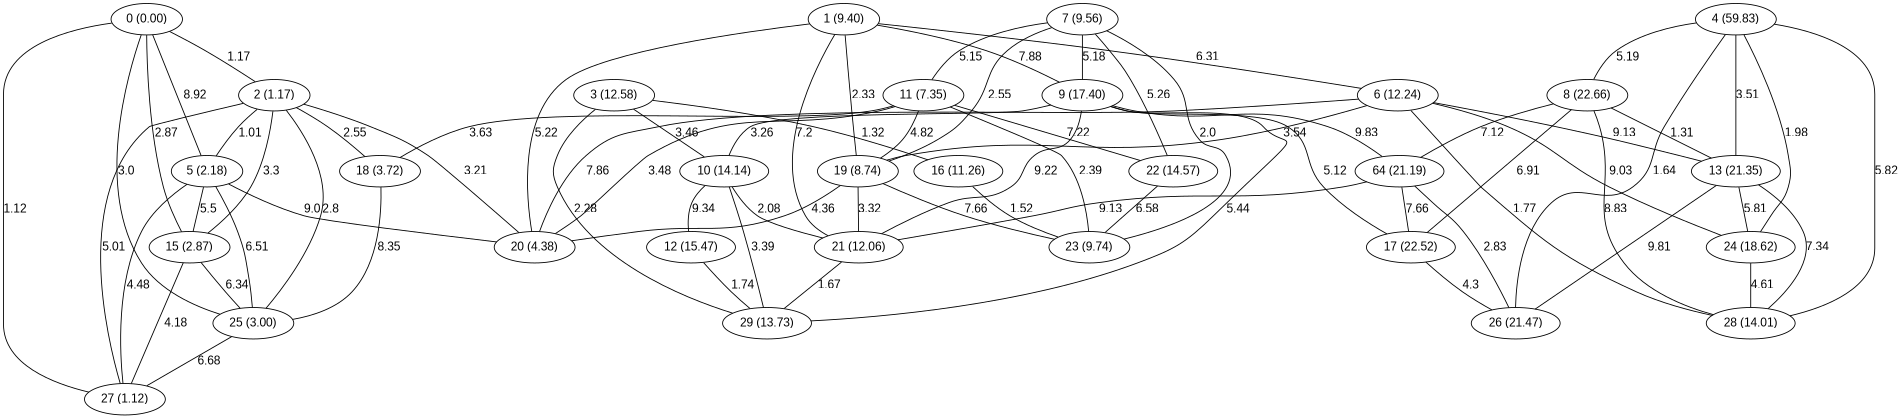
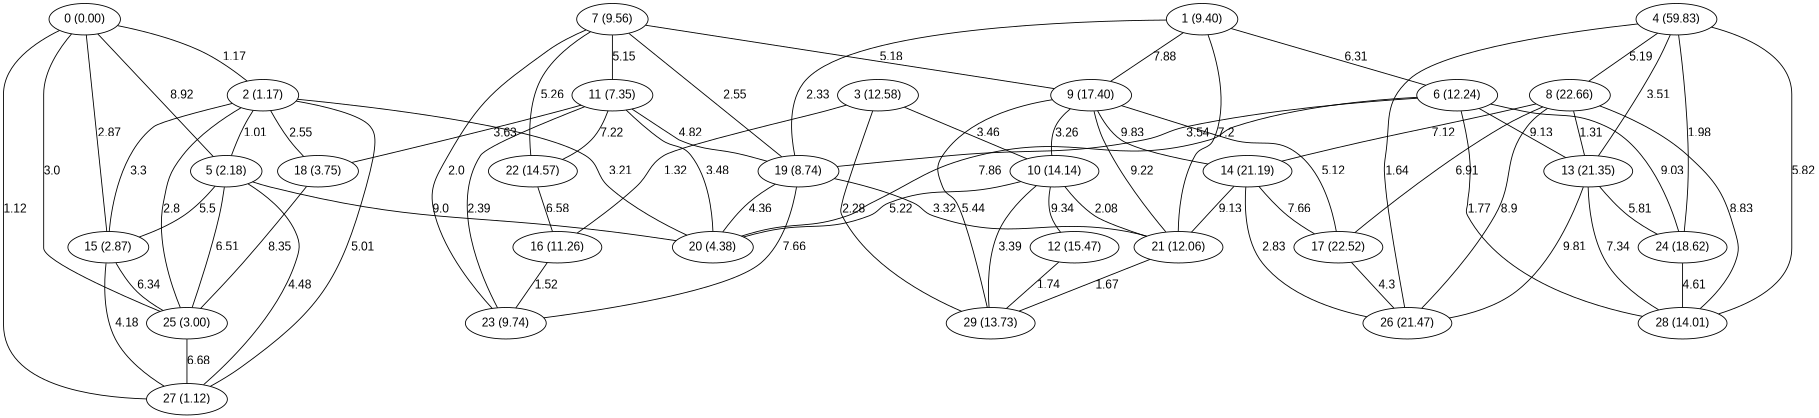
(606, 62) -> (881, 207)
(380, 171) -> (318, 171)
(1400, 171) -> (1248, 171)
(1131, 209) -> (545, 209)
none -> (1496, 213)
